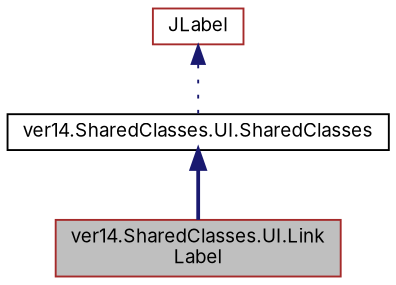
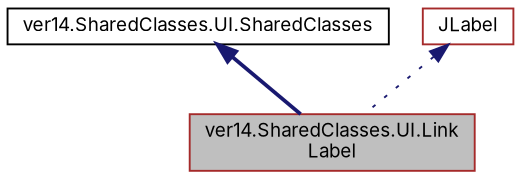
(198, 89) -> (399, 85)
